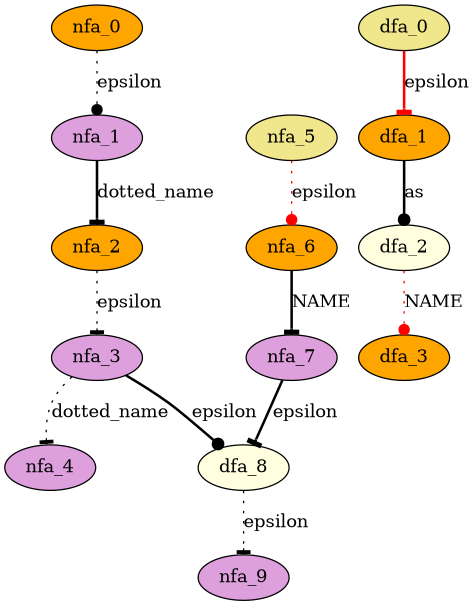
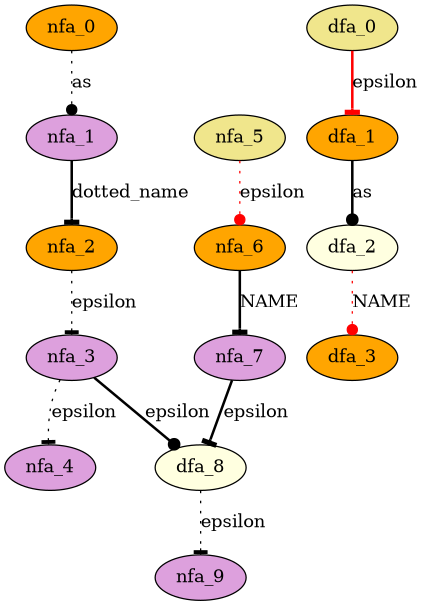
(130, 83) -> (82, 83)
(110, 413) -> (84, 413)
